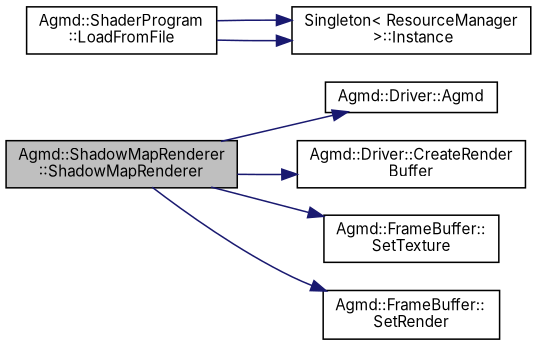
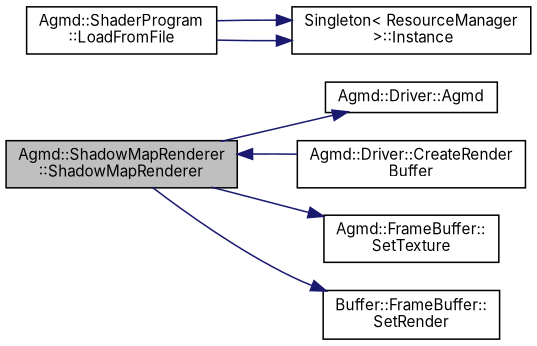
(260, 175) -> (275, 154)
(411, 315) -> (411, 315)
